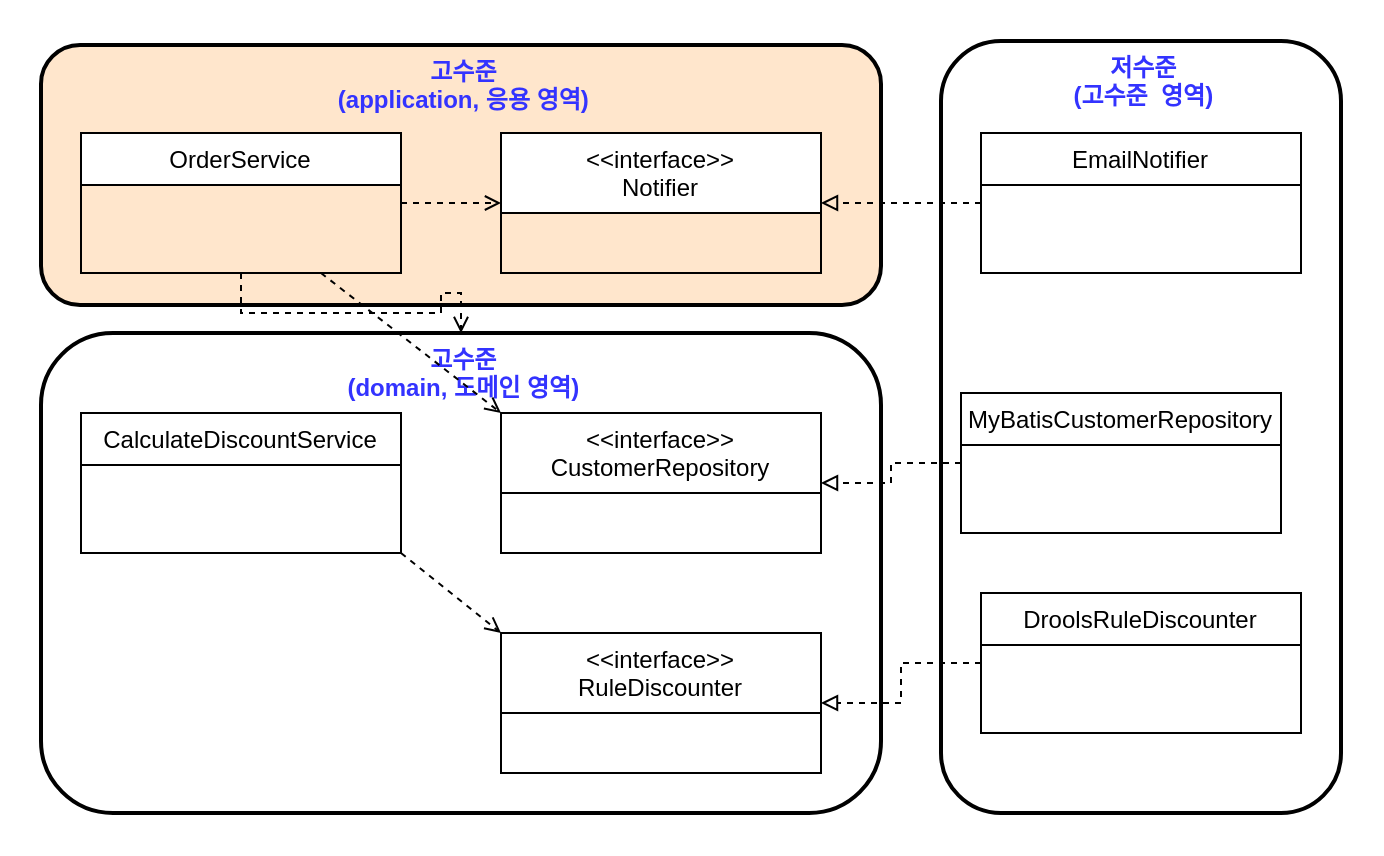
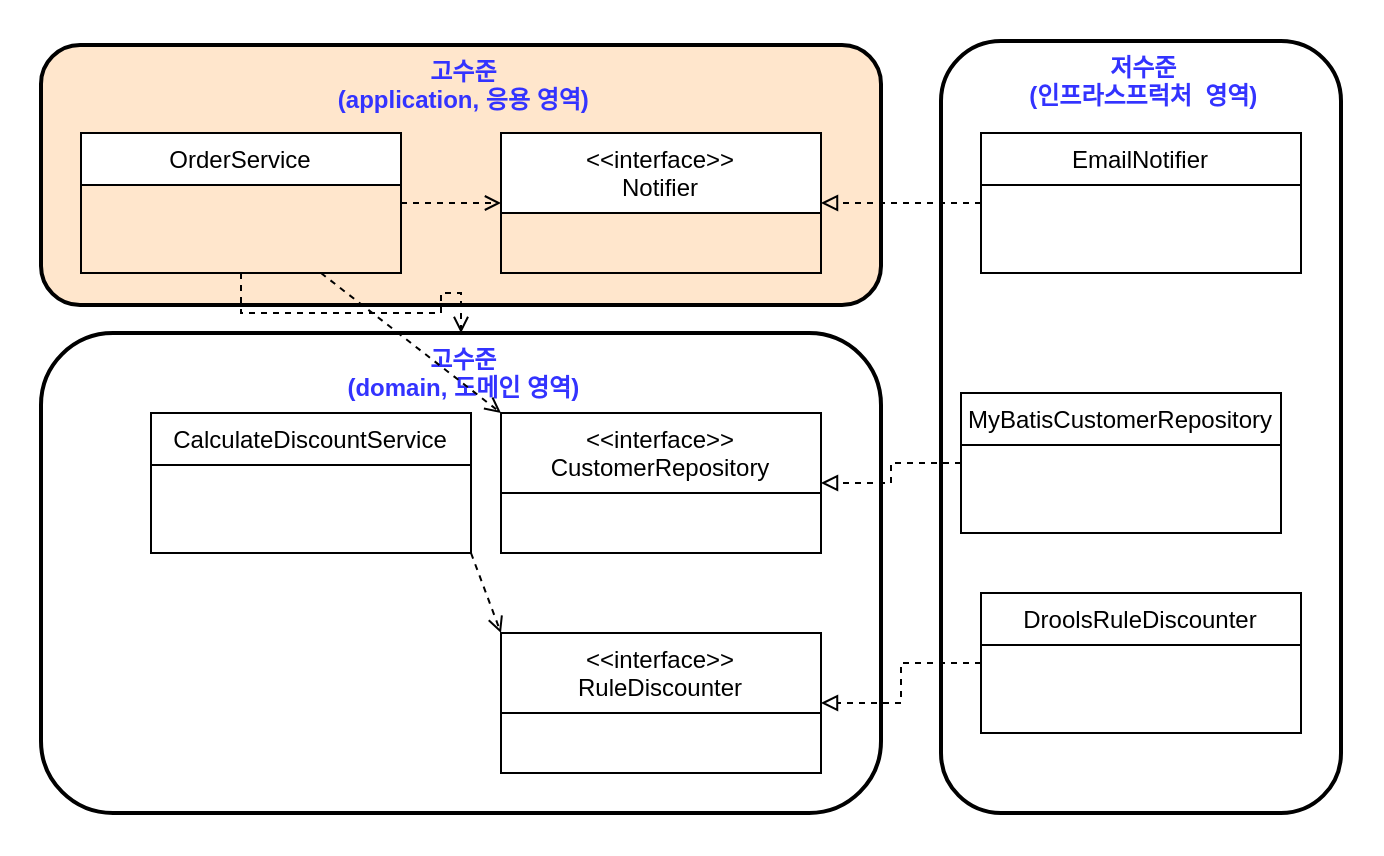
(1141, 84) -> (1141, 84)
(241, 483) -> (311, 483)
